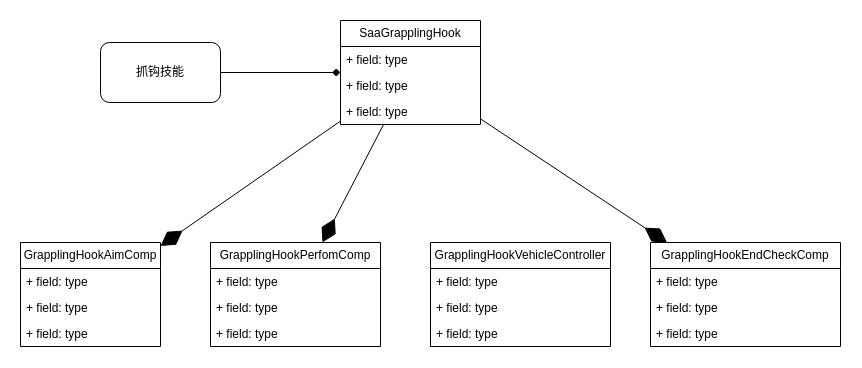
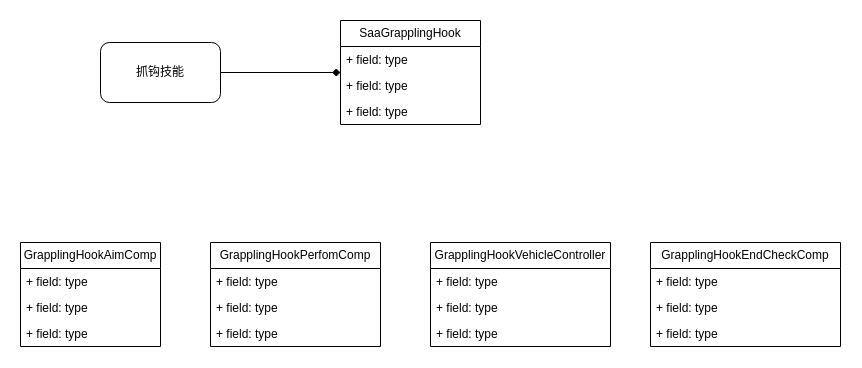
(359, 172) -> none
(563, 173) -> none
(262, 176) -> none
